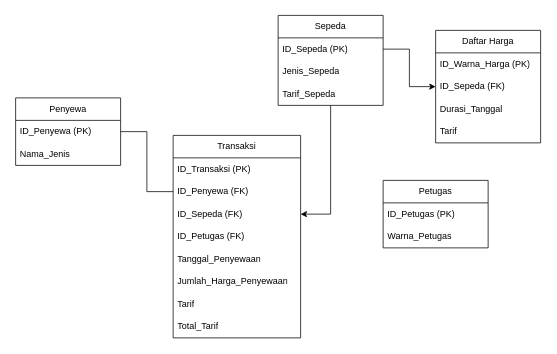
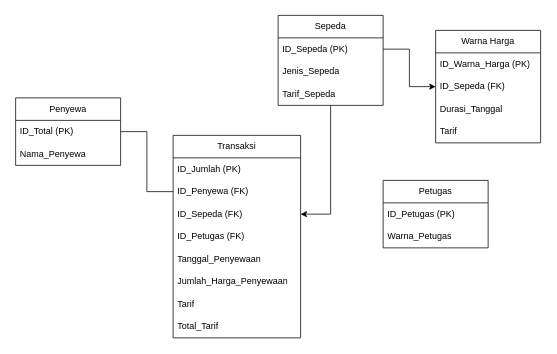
(488, 42) -> (488, 42)
(57, 132) -> (50, 132)
(44, 154) -> (50, 154)
(218, 169) -> (210, 169)
